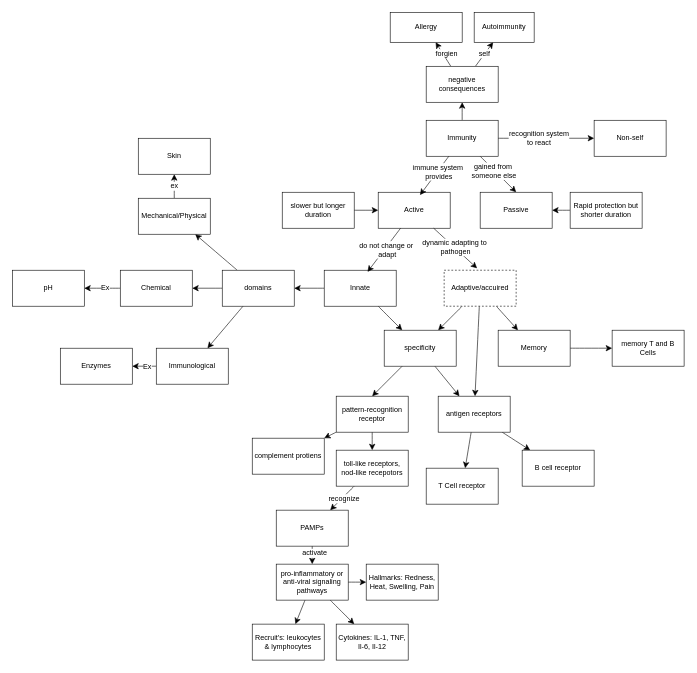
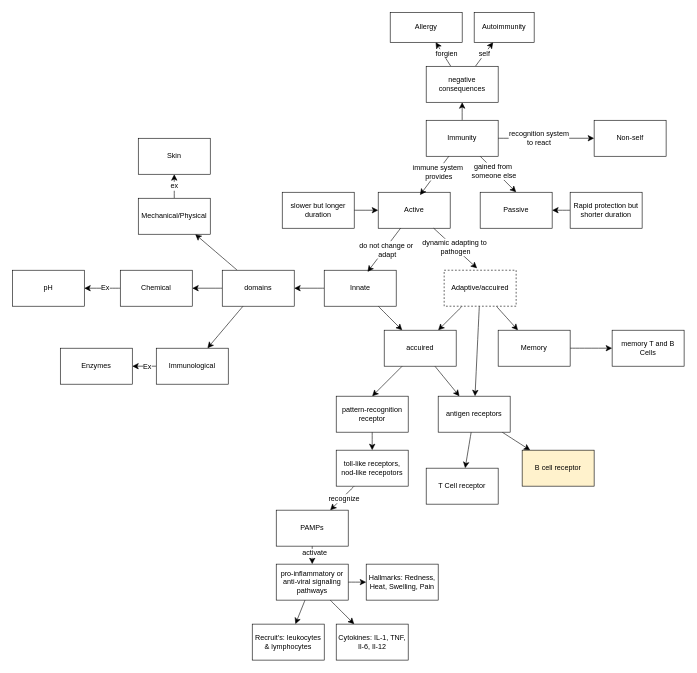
(420, 348) -> (420, 348)
(332, 434) -> none
(288, 456) -> none
(558, 468) -> (558, 468)
